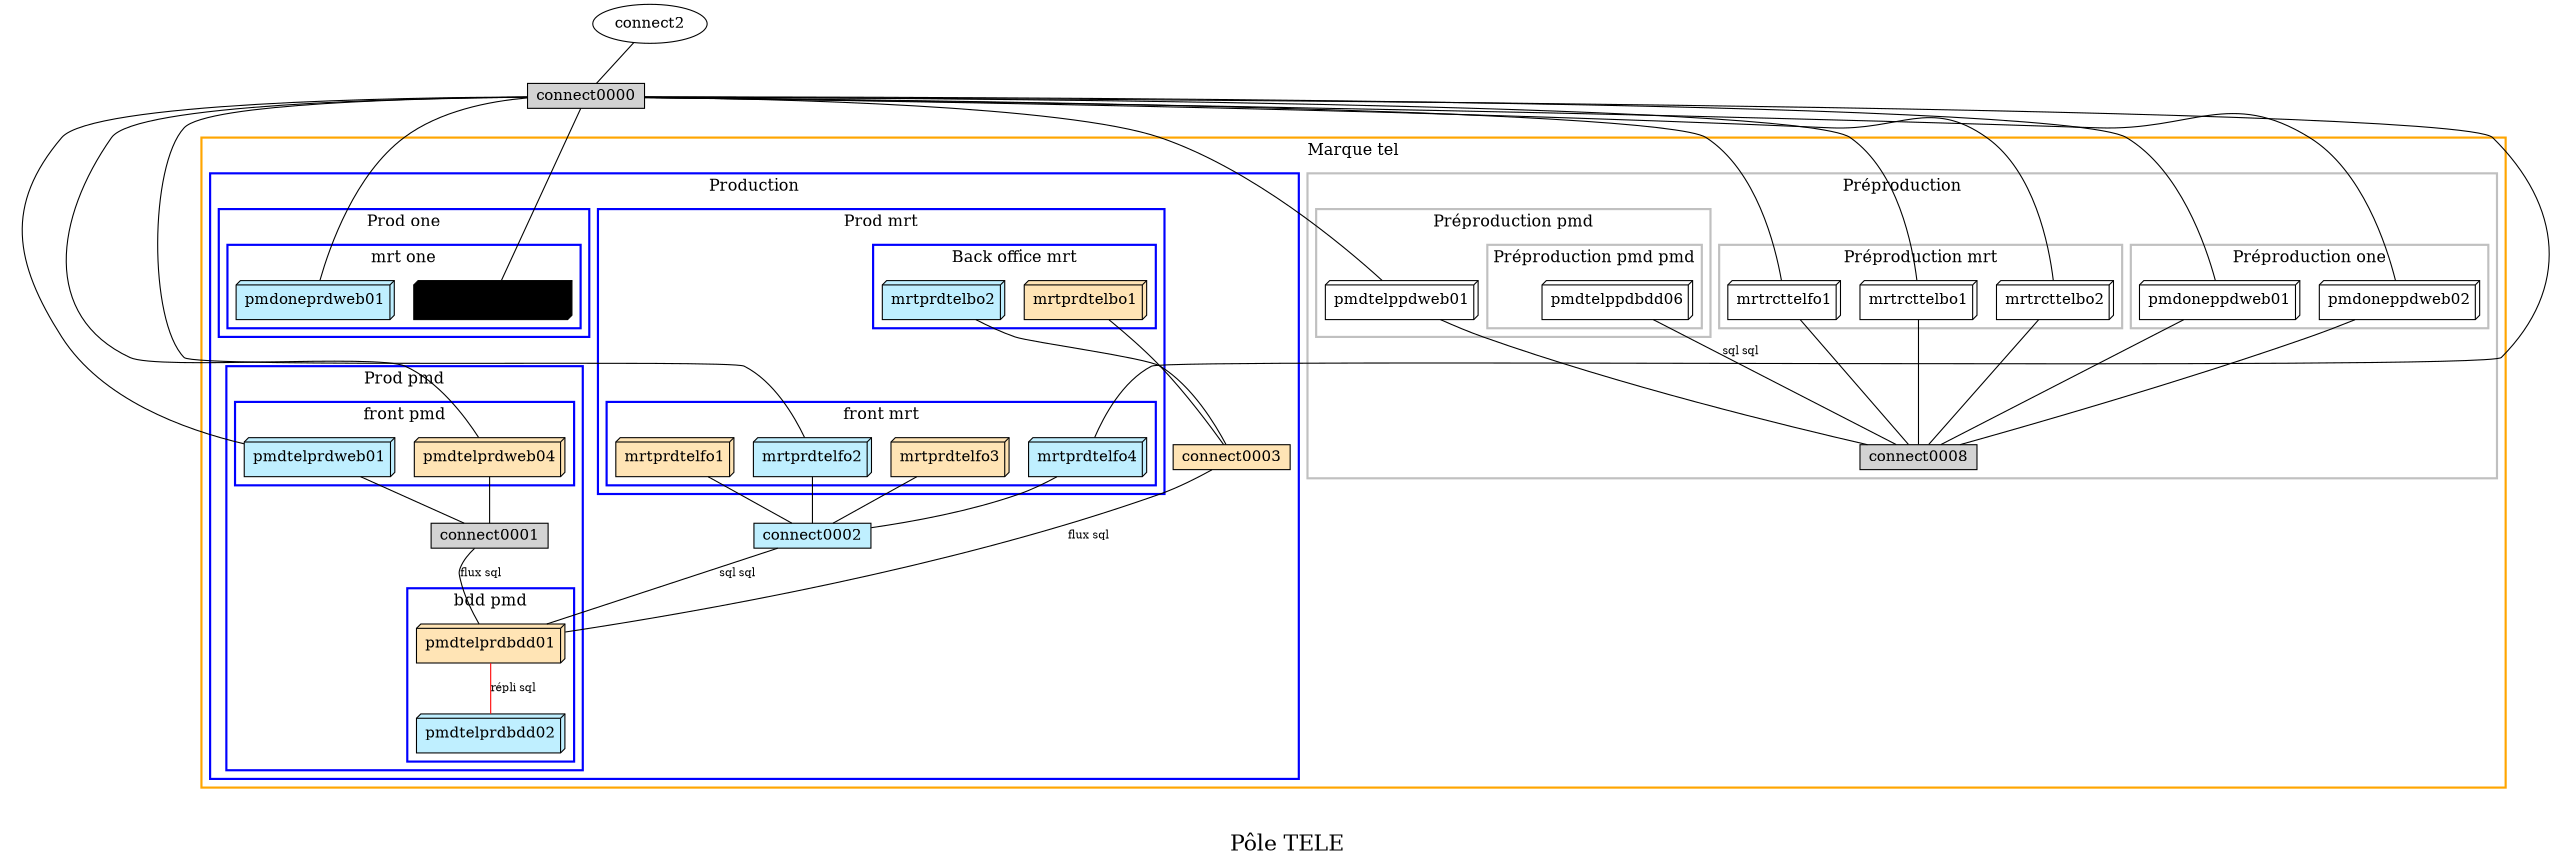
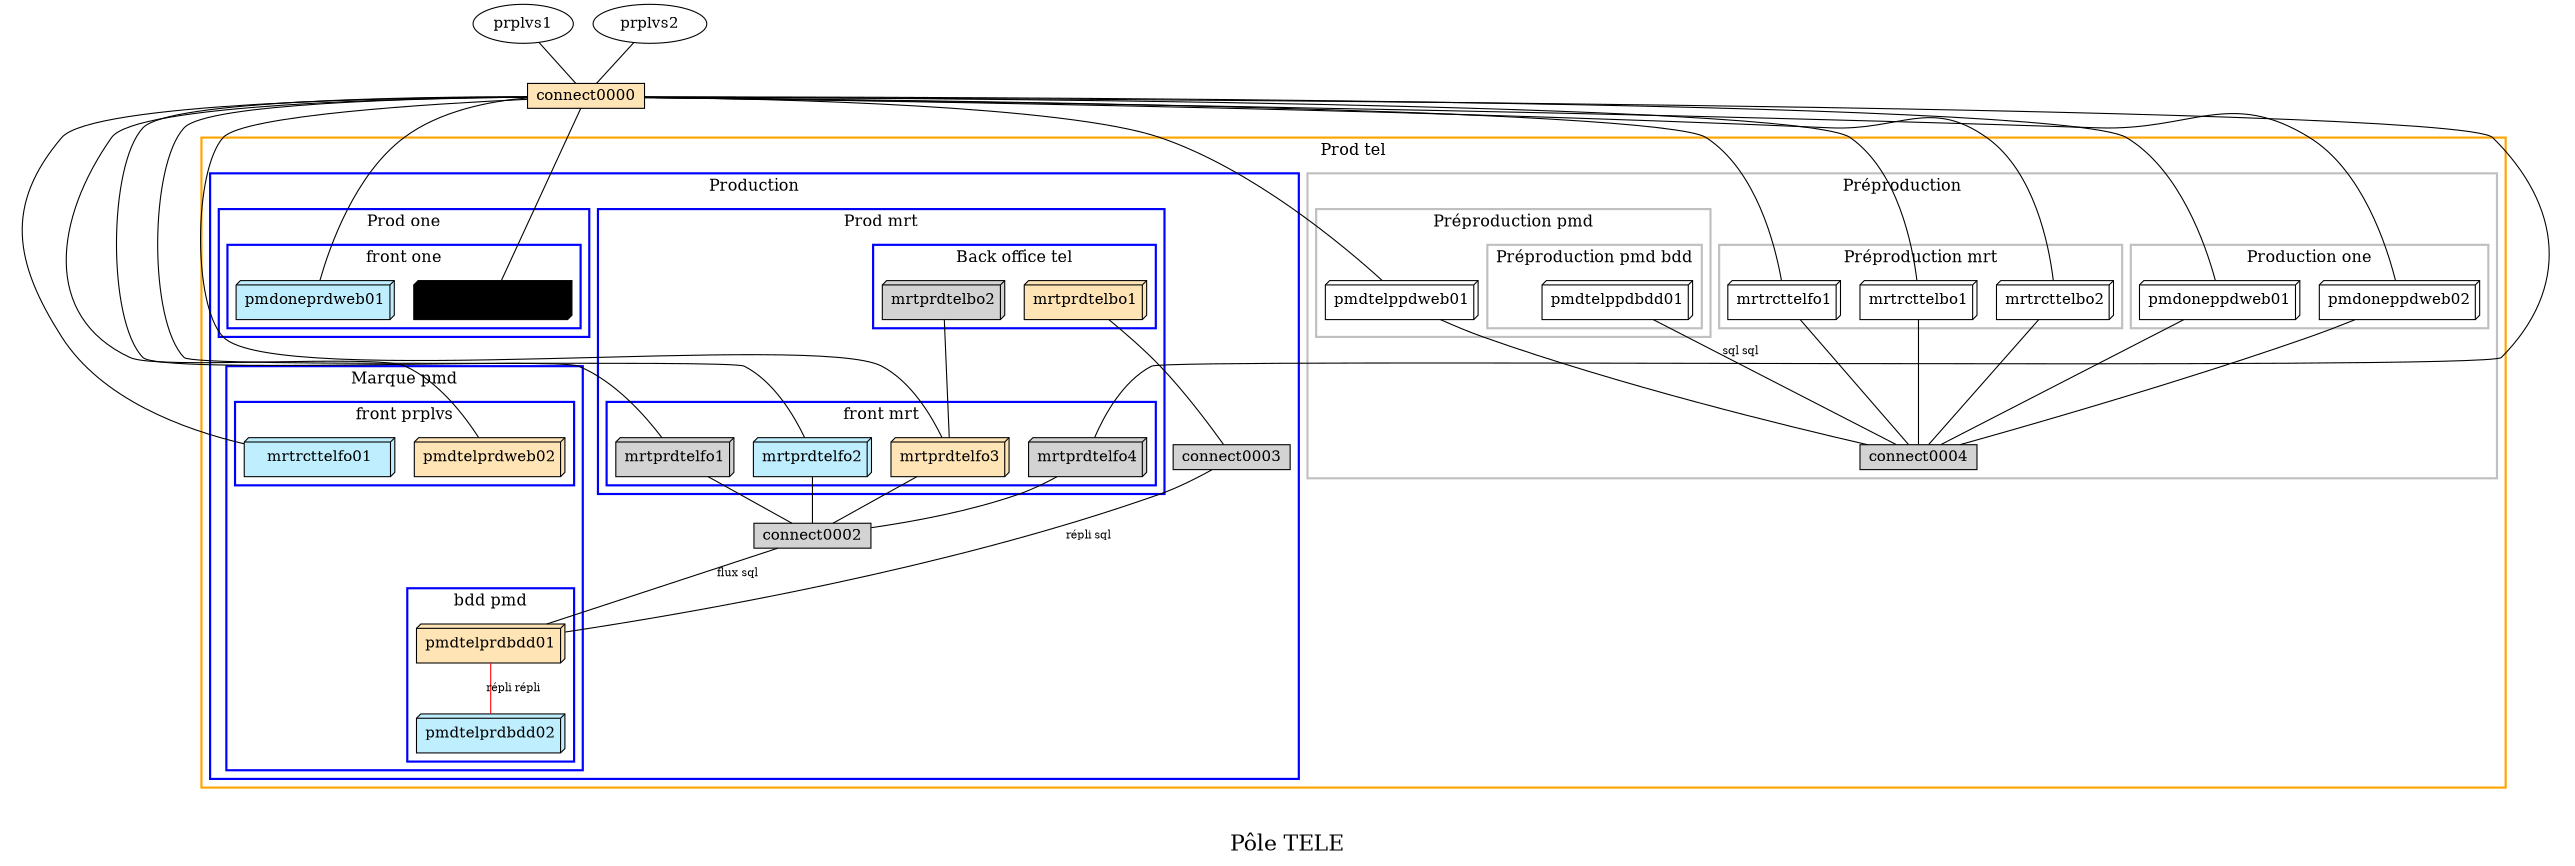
none -> (523, 24)
(650, 24) -> (650, 24)
(586, 96) -> (586, 96)
(1354, 151) -> (1354, 151)
(404, 258) -> (404, 258)
(1014, 258) -> (1014, 258)
(1595, 258) -> (1595, 258)
(2310, 258) -> (2310, 258)
(944, 300) -> (944, 300)
(1617, 300) -> (1617, 300)
none -> (126, 322)
none -> (277, 353)
(1118, 356) -> (947, 379)
(405, 380) -> (405, 380)
(405, 415) -> (405, 415)
(320, 457) -> (320, 457)
(490, 457) -> (490, 457)
(675, 457) -> (675, 457)
(1088, 457) -> (1088, 457)
(1232, 457) -> (1232, 457)
(1918, 457) -> (1918, 457)
(490, 536) -> none
(812, 536) -> (812, 536)
(1089, 536) -> (1089, 536)
(738, 574) -> (738, 574)
(513, 688) -> (513, 688)
